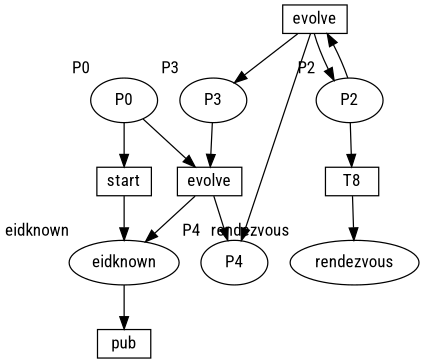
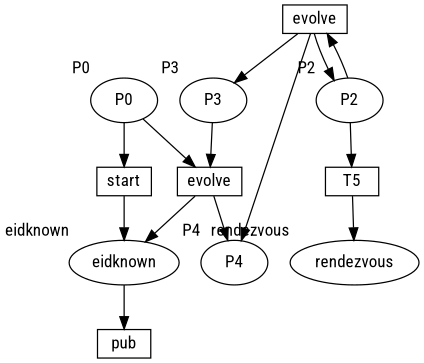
(352, 181) -> (352, 181)
